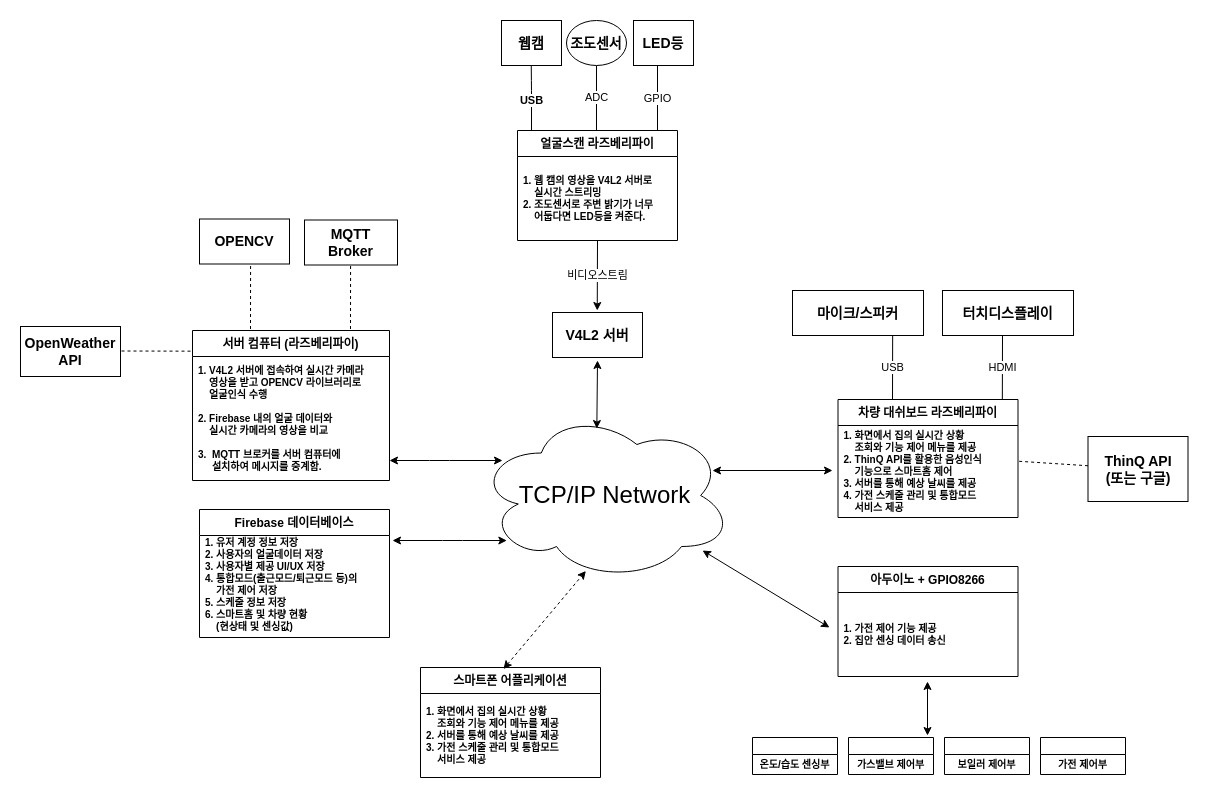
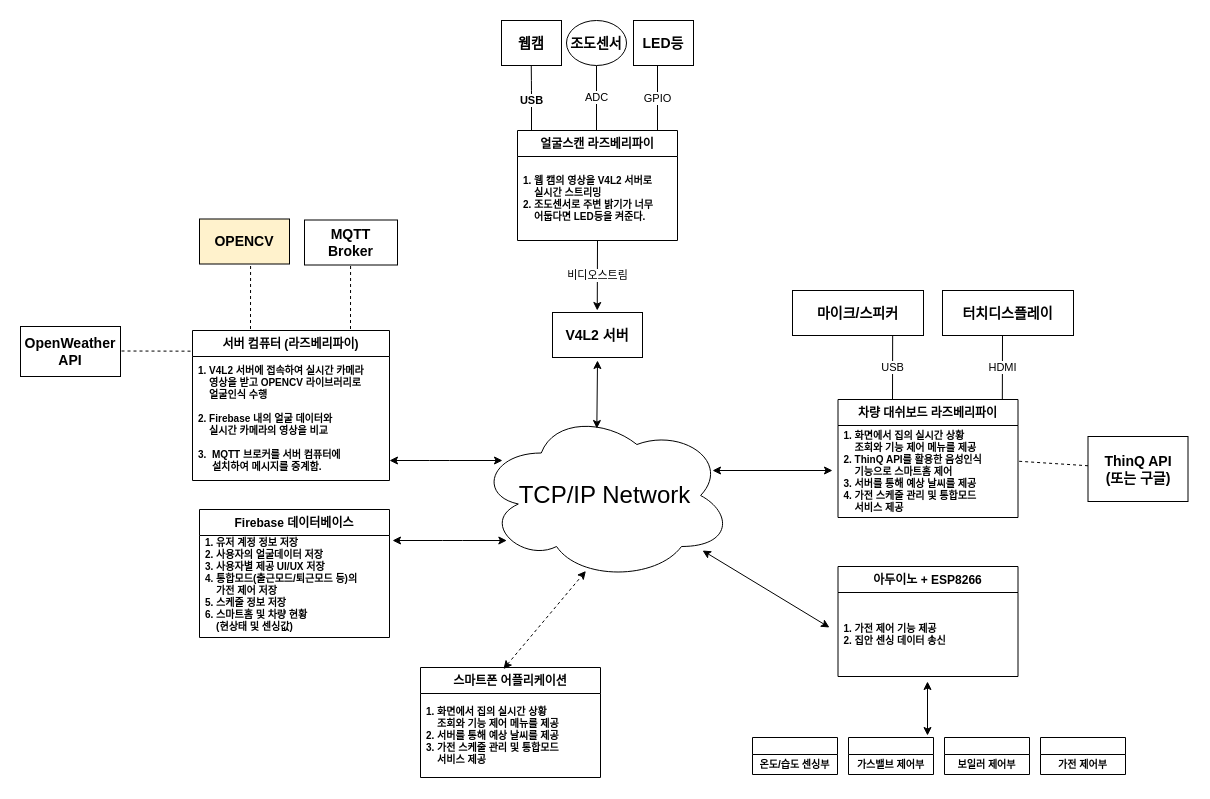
(245, 242) -> (245, 242)
(928, 580) -> (928, 580)
